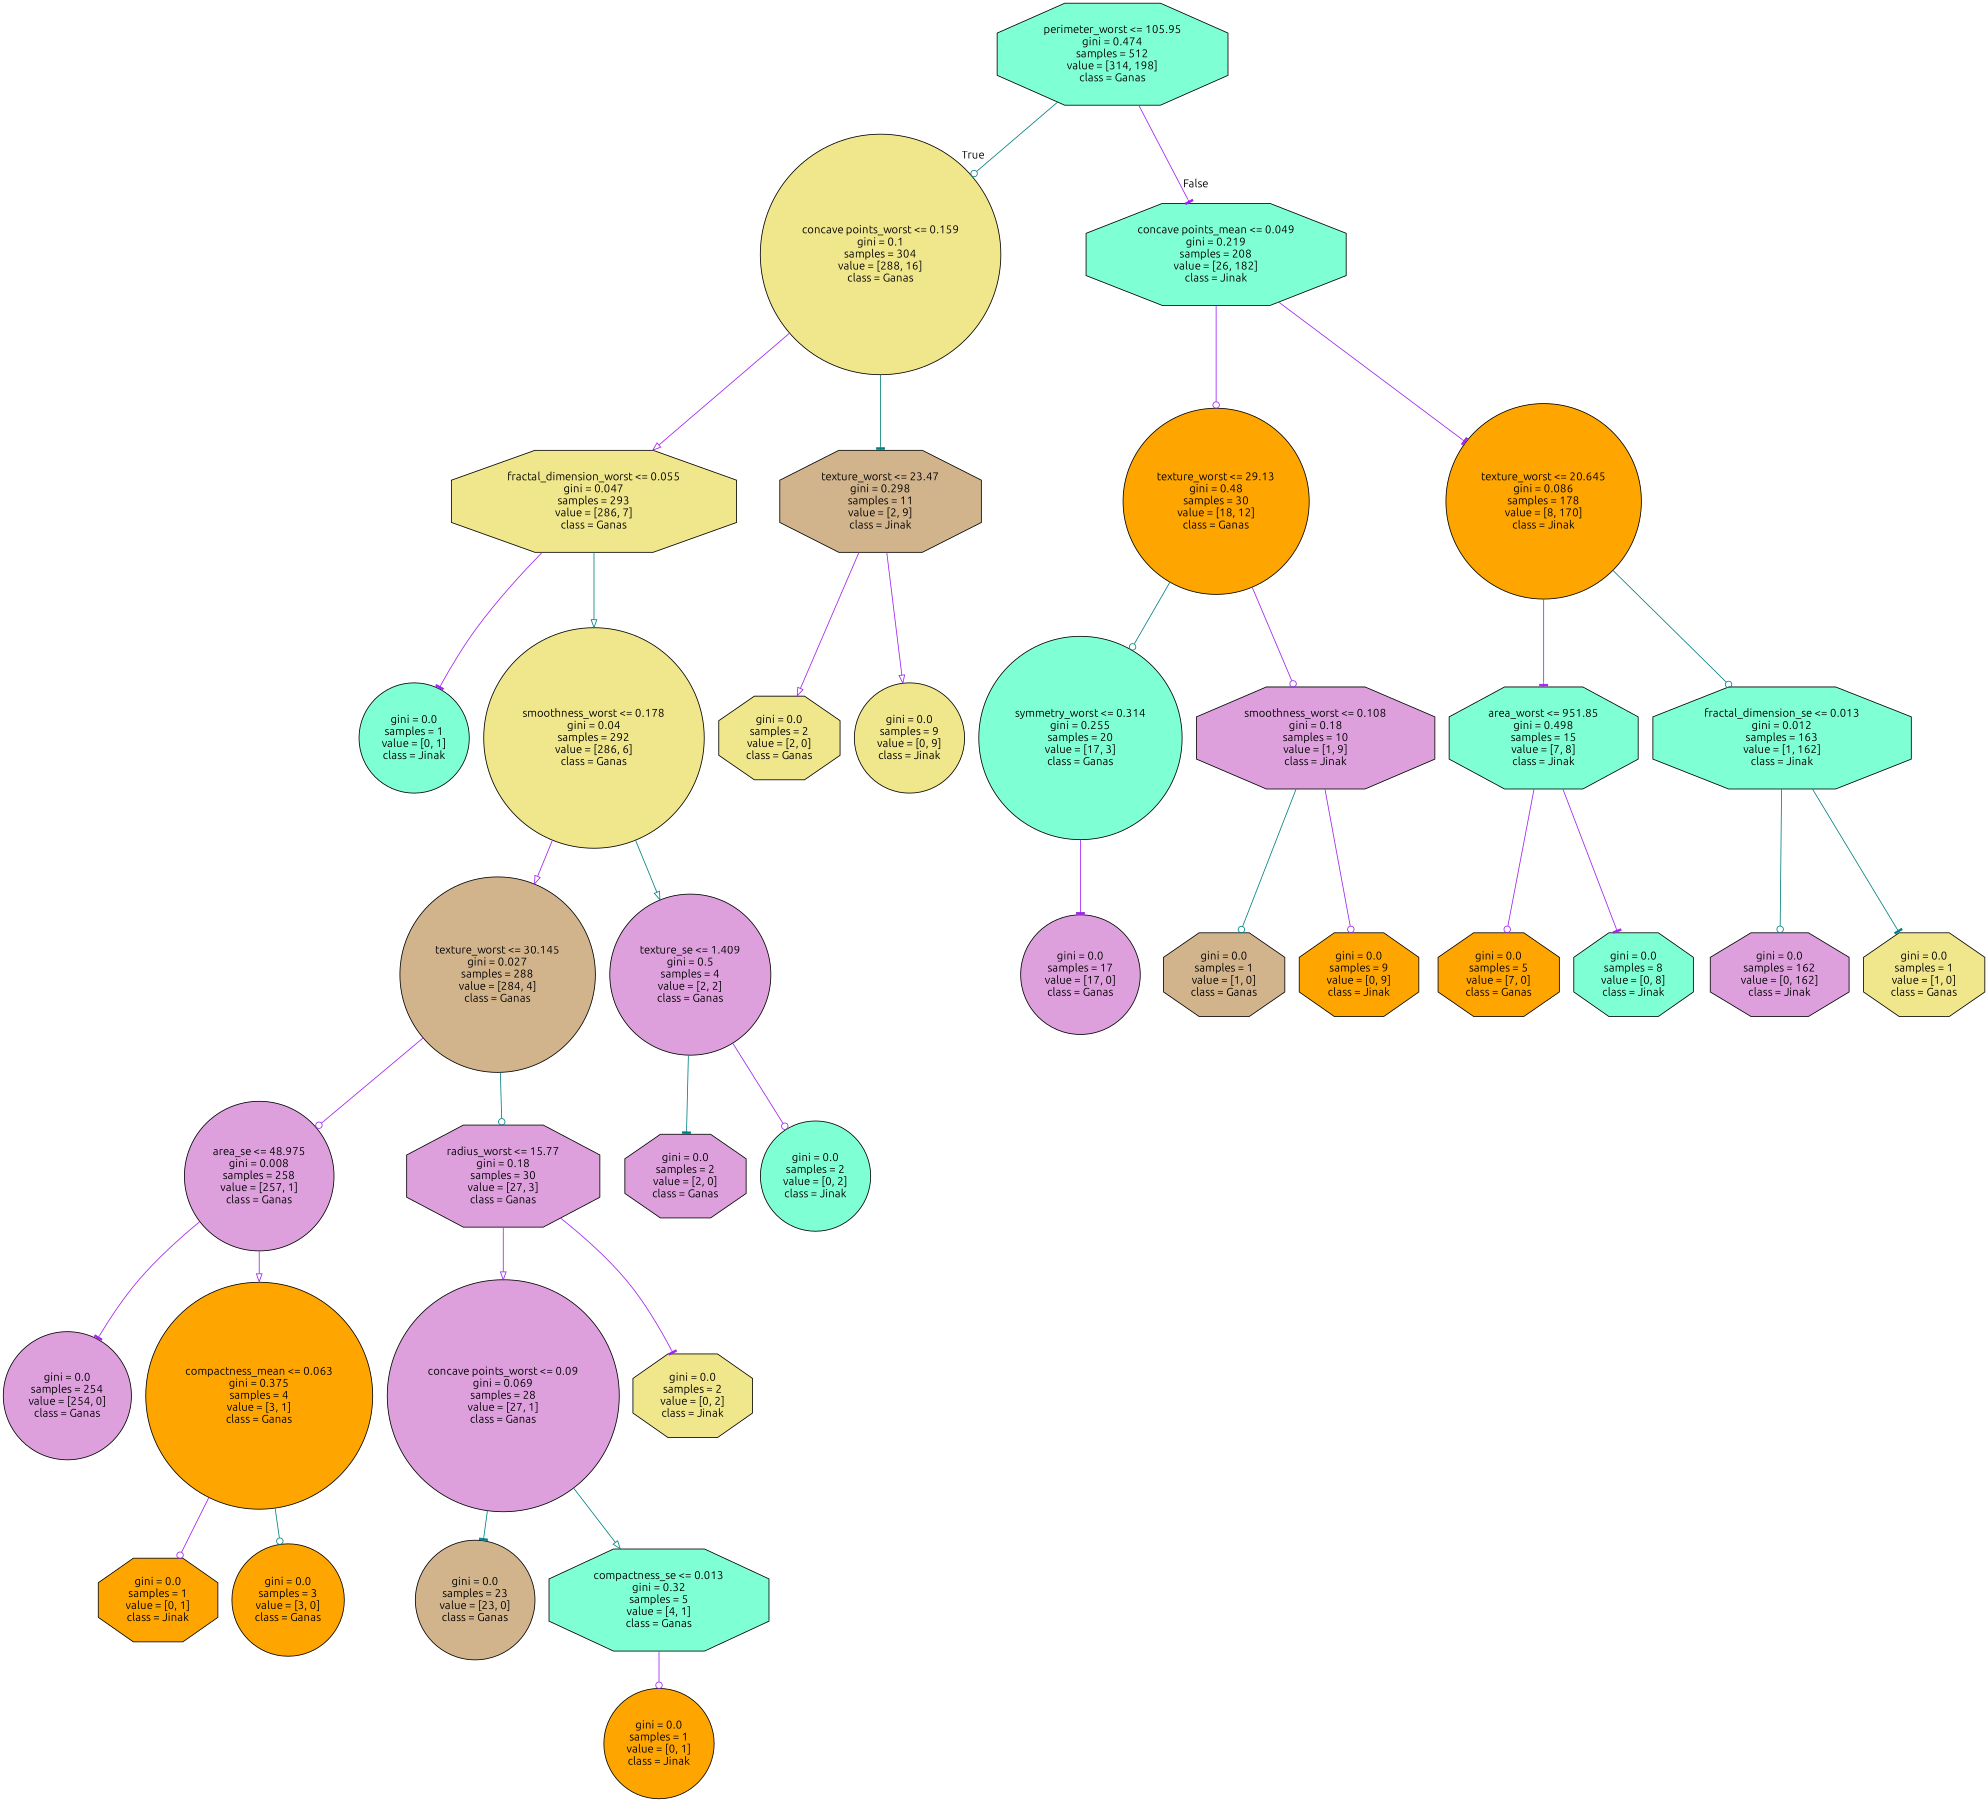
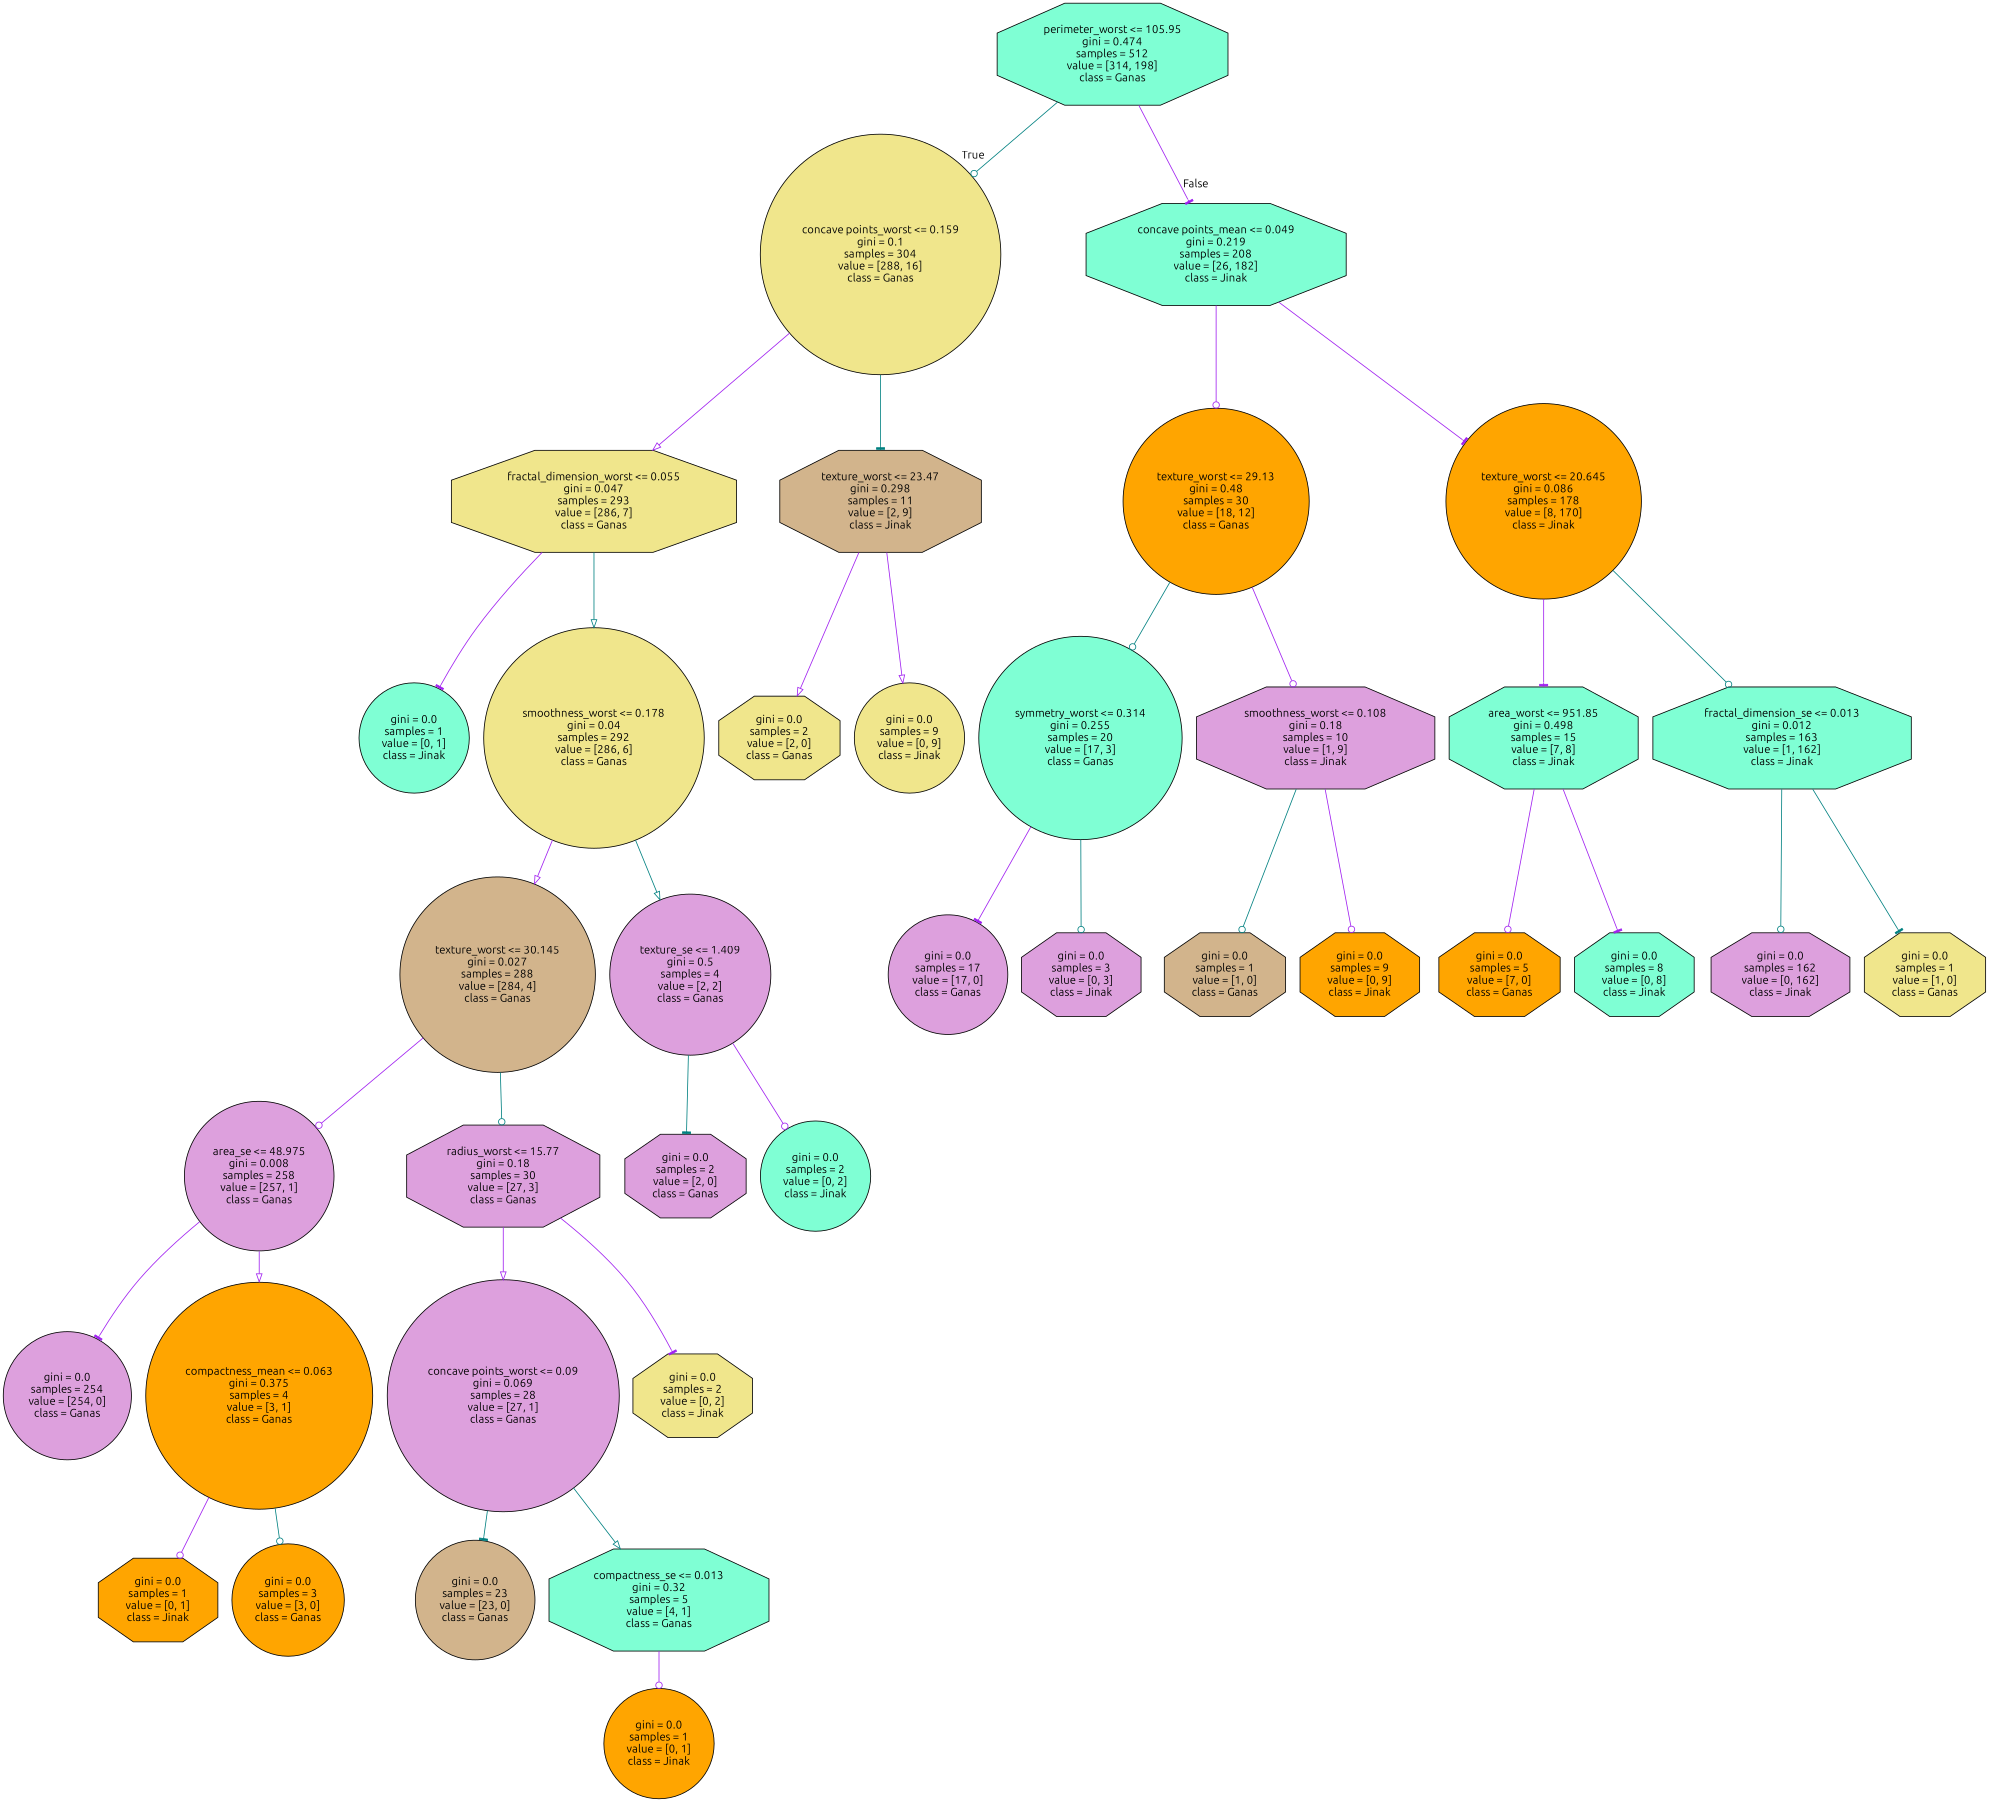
none -> (1081, 975)
